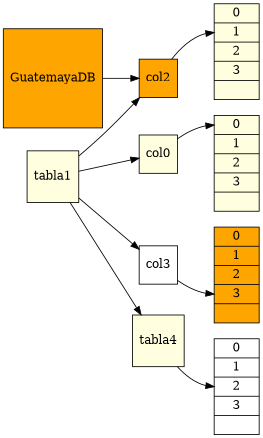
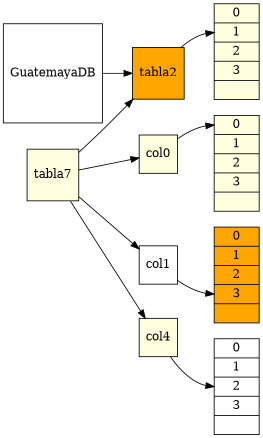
(53, 78) -> (53, 73)
(158, 78) -> (158, 73)
(53, 177) -> (53, 175)
(158, 265) -> (158, 265)
(158, 341) -> (158, 338)
